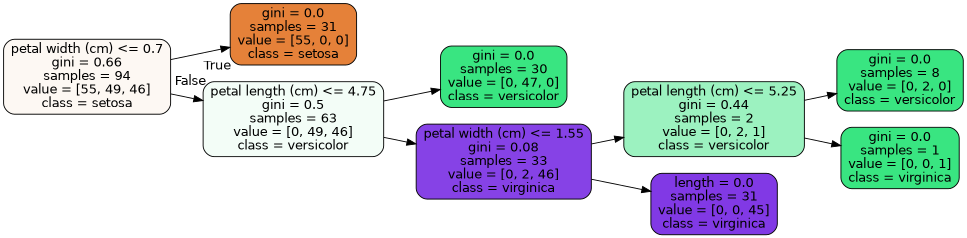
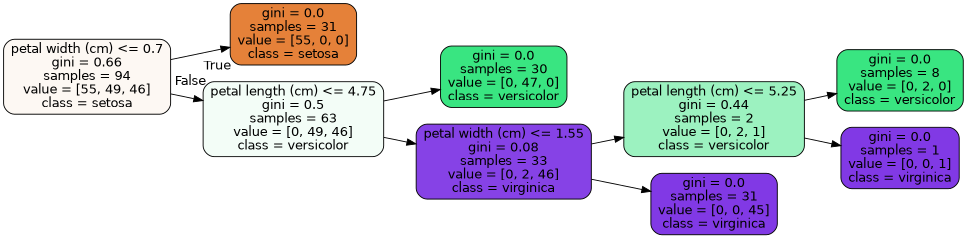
(900, 158) -> (900, 158)
(714, 204) -> (714, 204)
